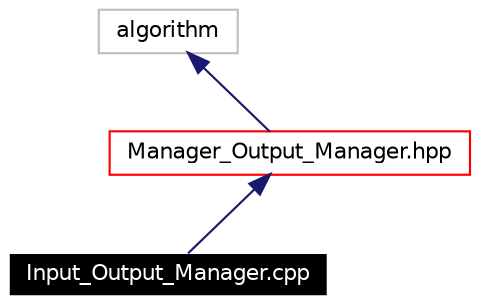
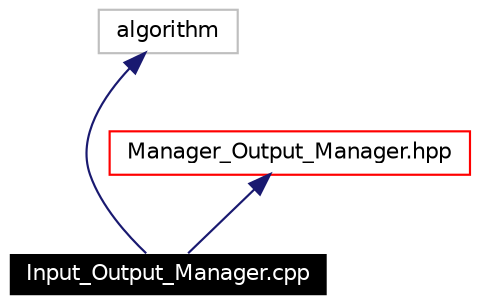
(237, 100) -> (88, 164)
